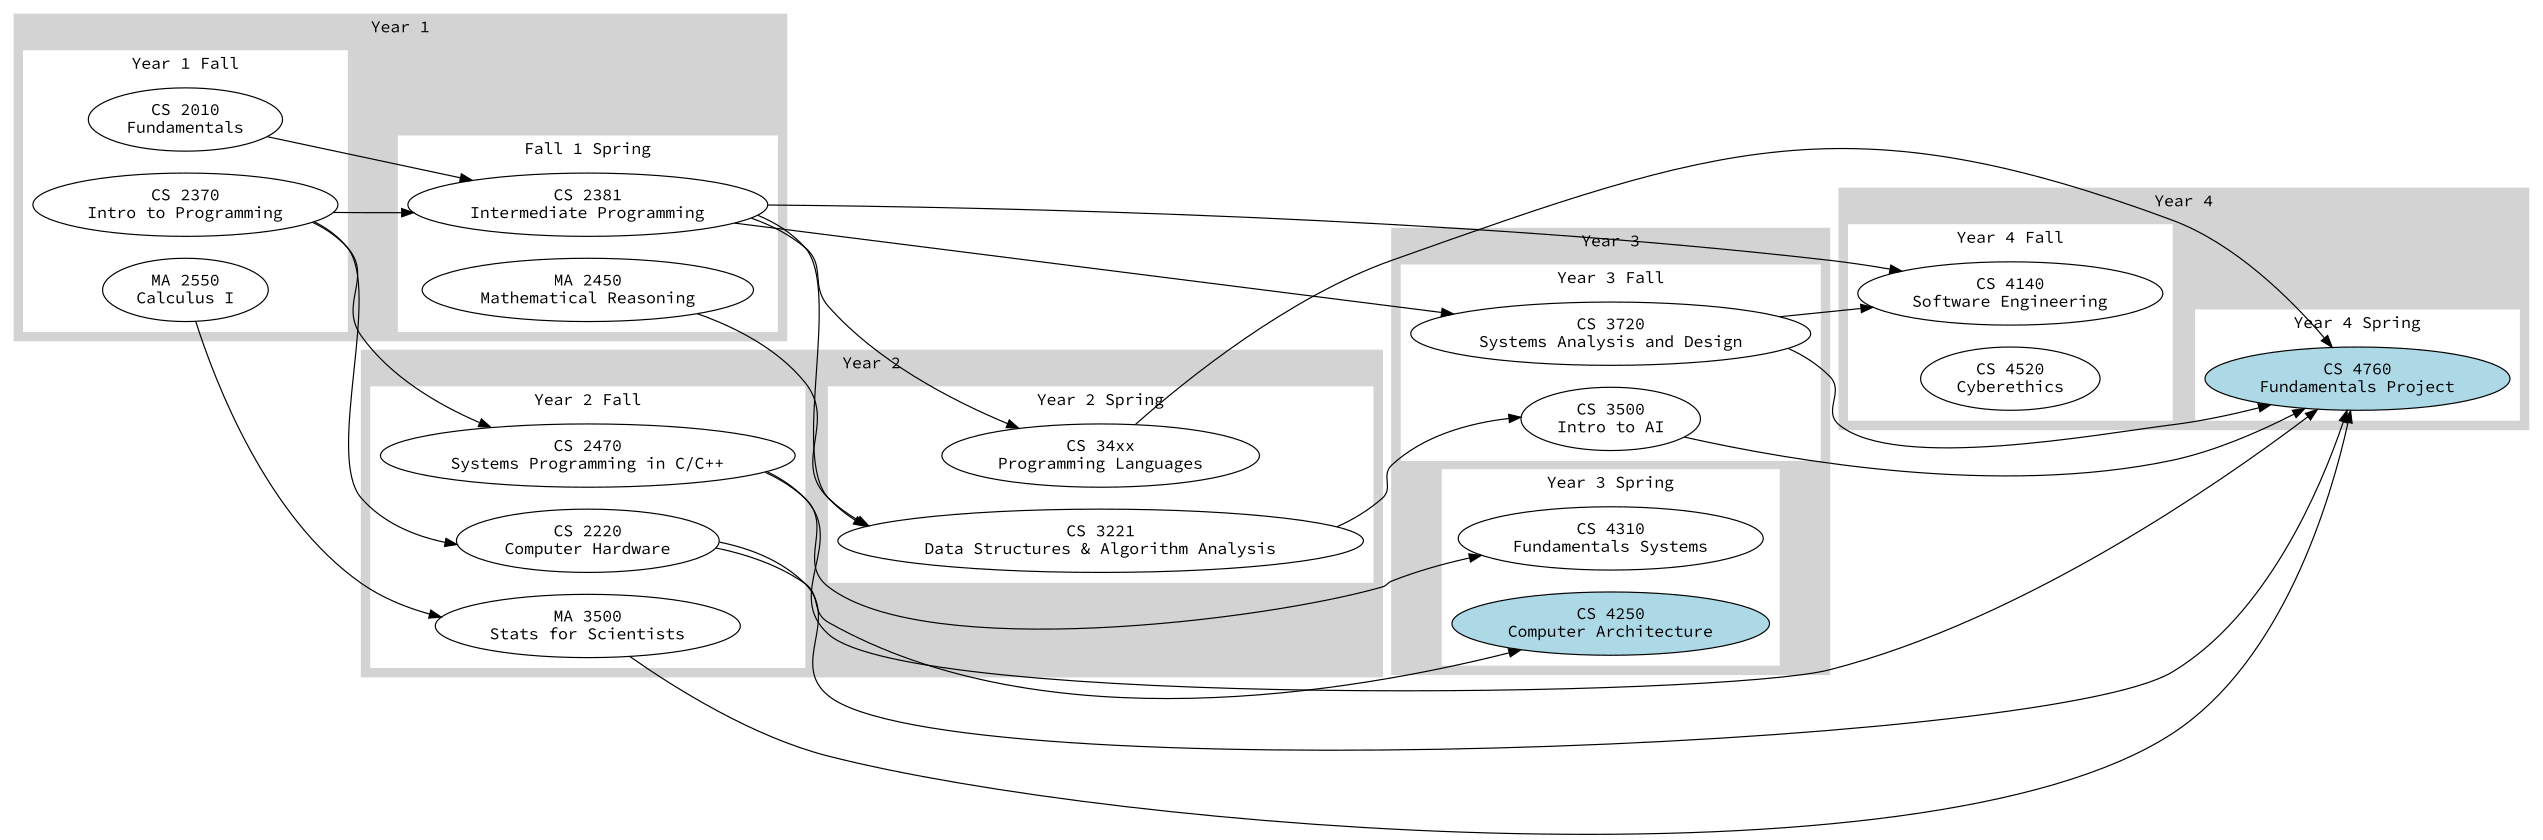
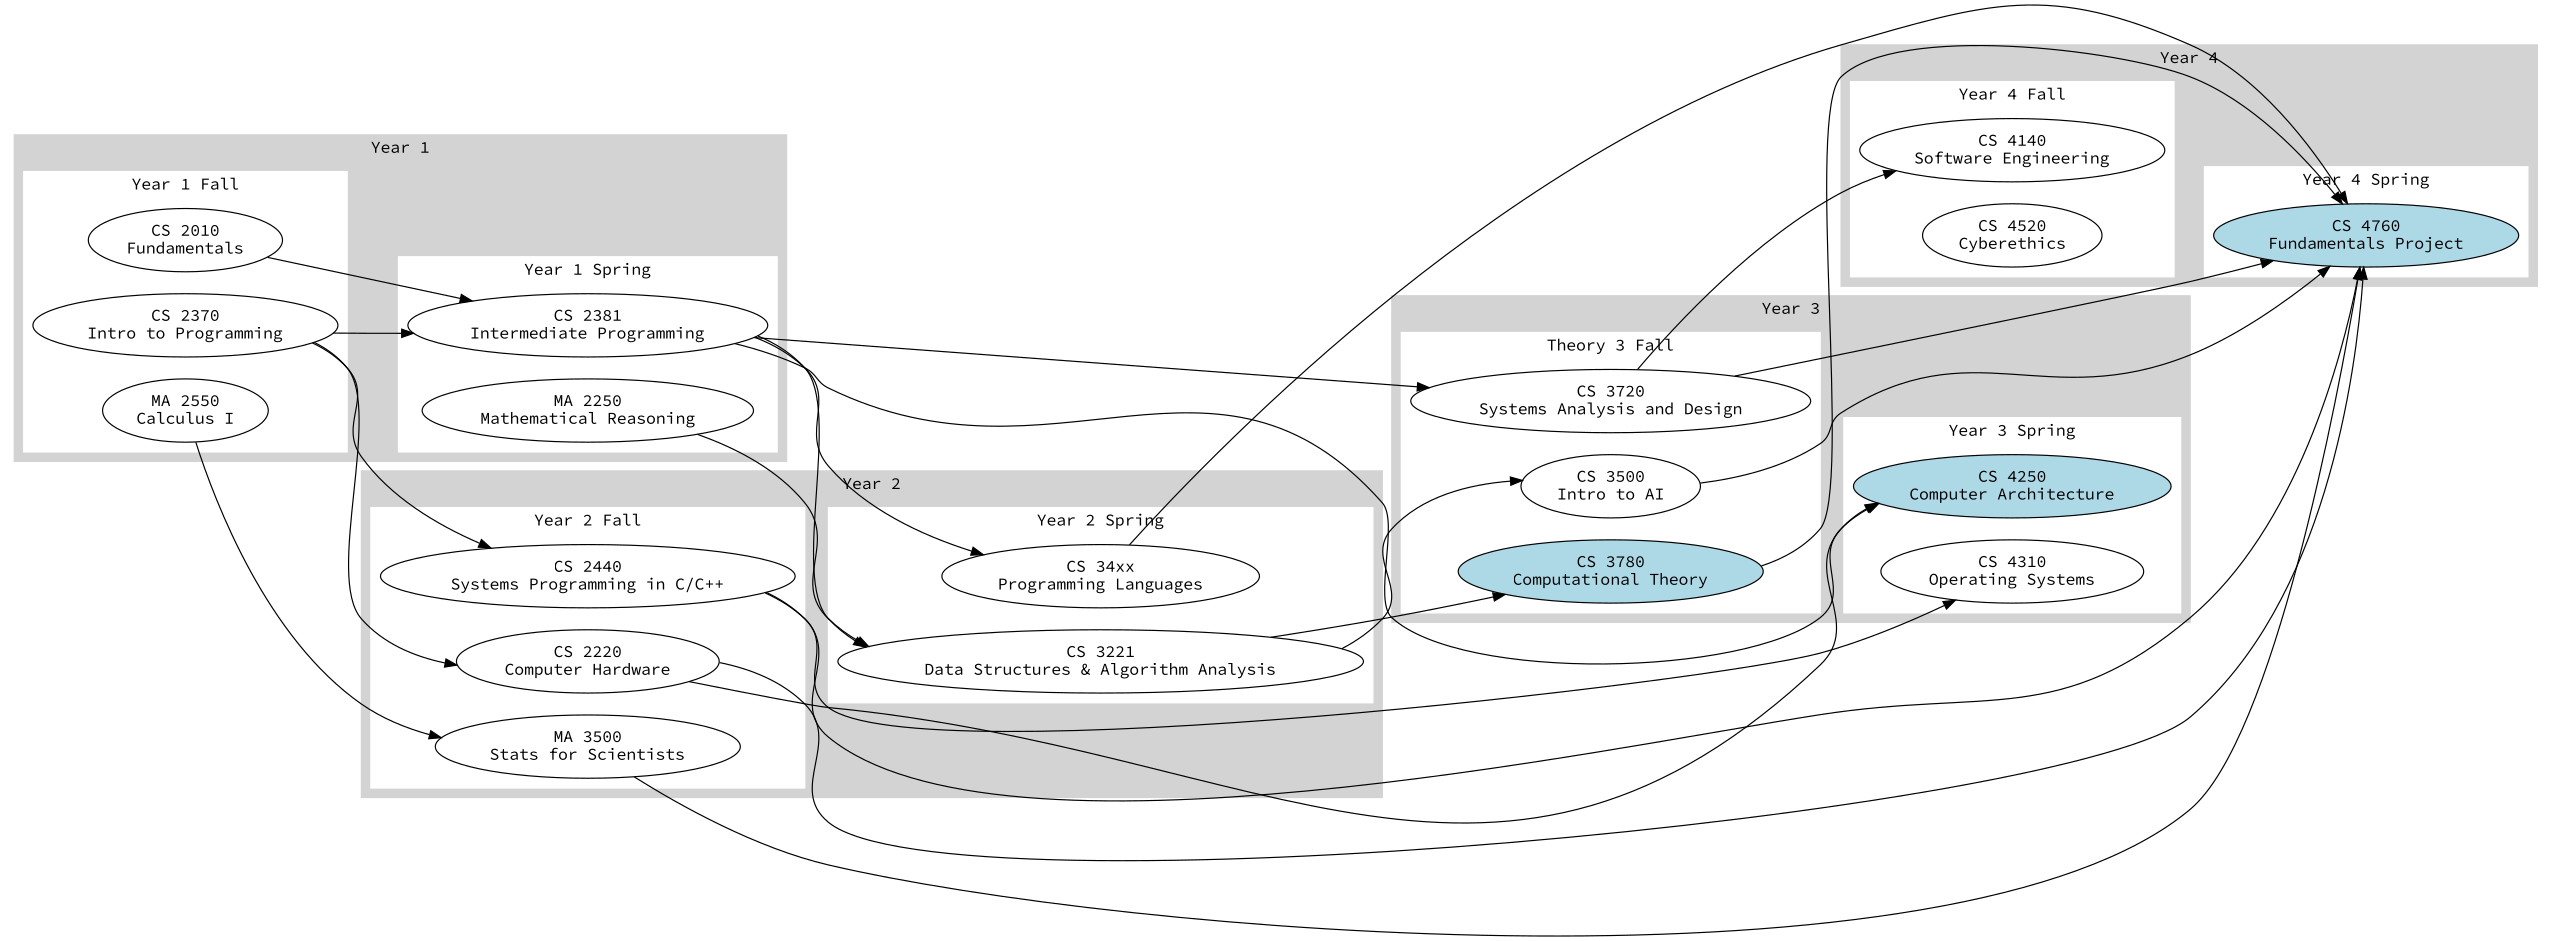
(588, 150) -> (588, 270)
(1330, 221) -> (1356, 480)
(1611, 279) -> (1611, 346)
(588, 290) -> (588, 411)
(588, 456) -> (588, 576)
(1611, 538) -> (2012, 571)
none -> (1611, 571)
